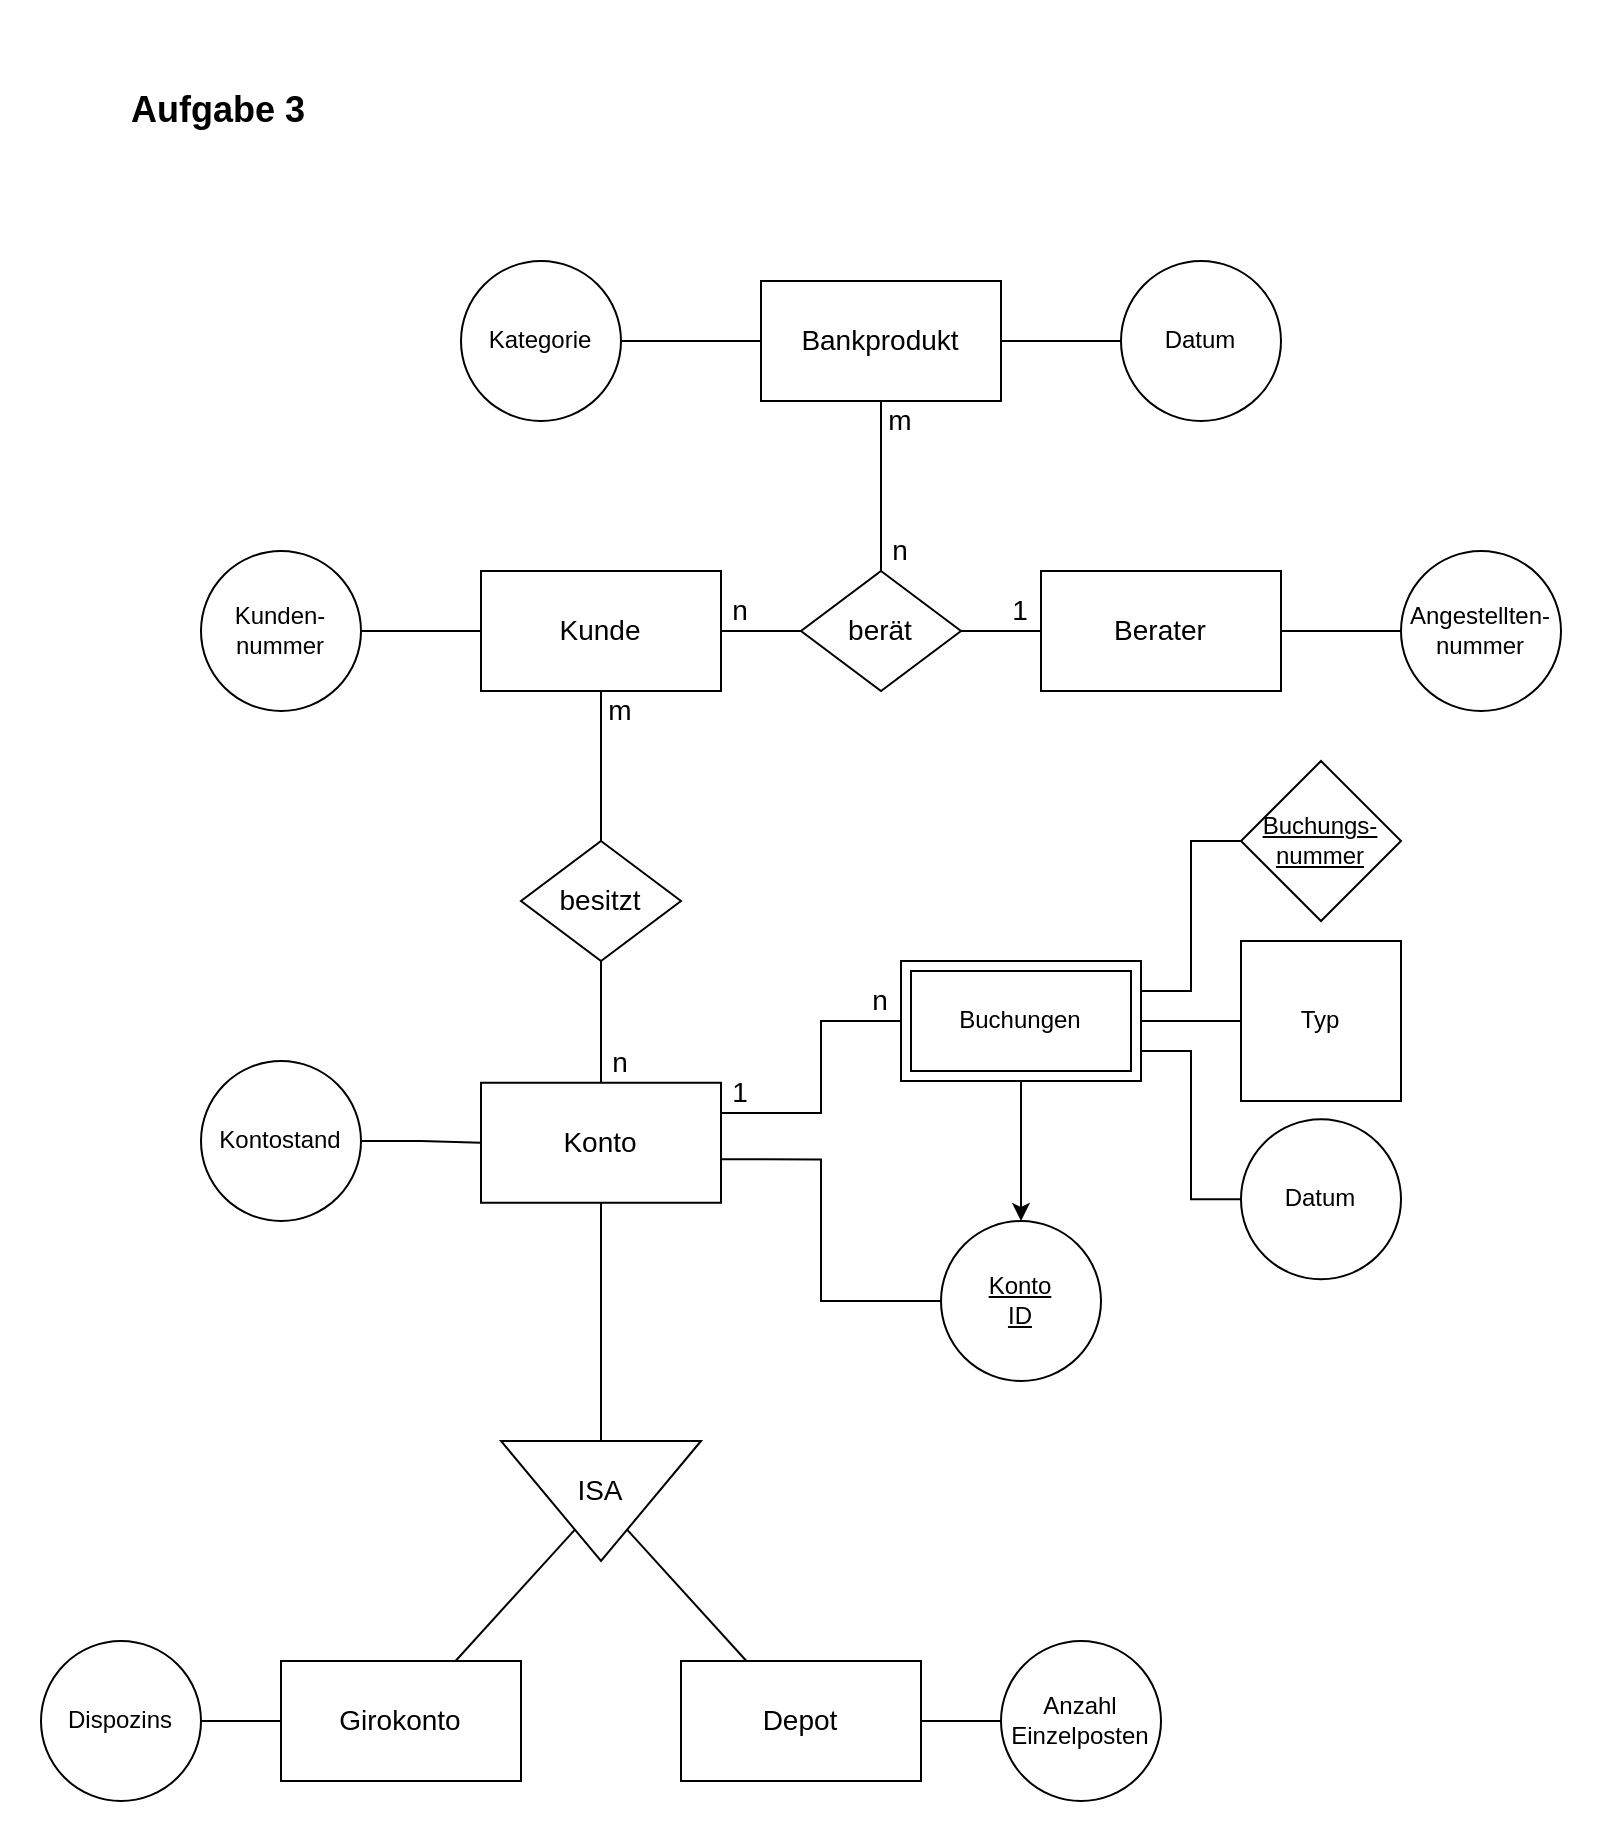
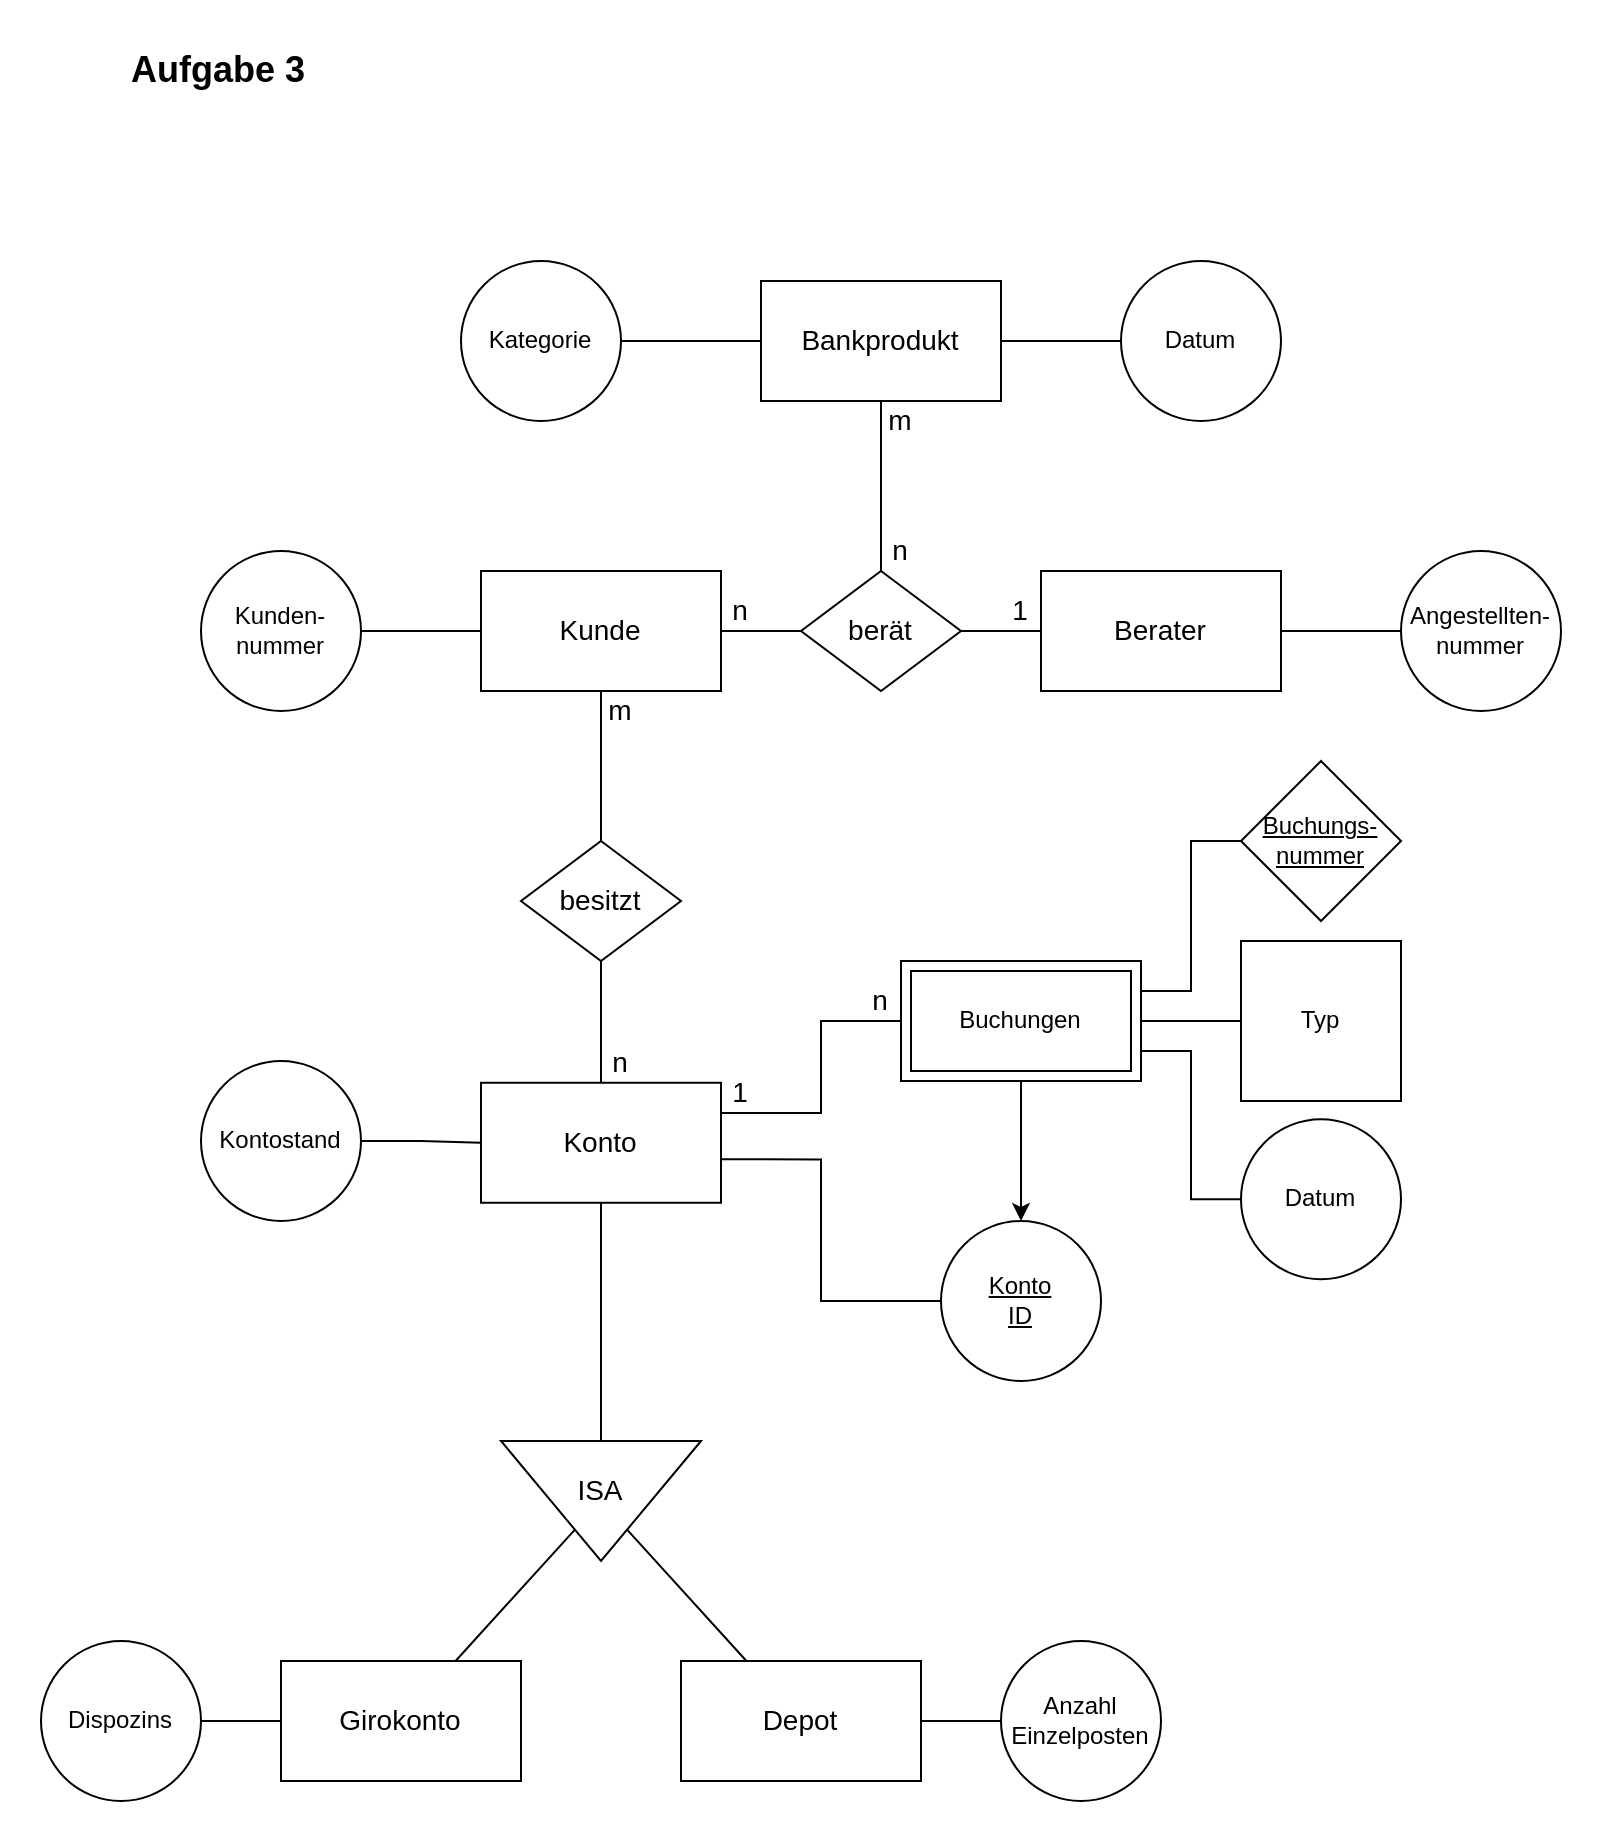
(219, 111) -> (219, 71)
